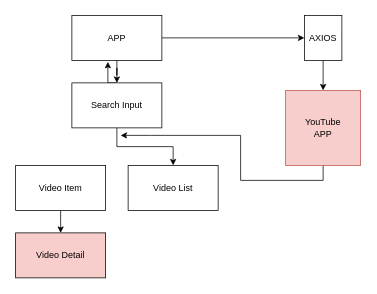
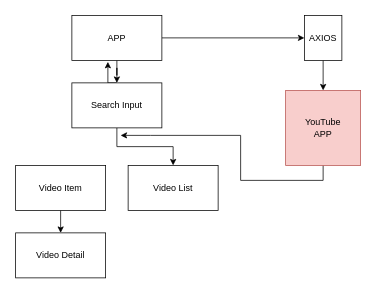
(60, 255) -> (60, 255)
